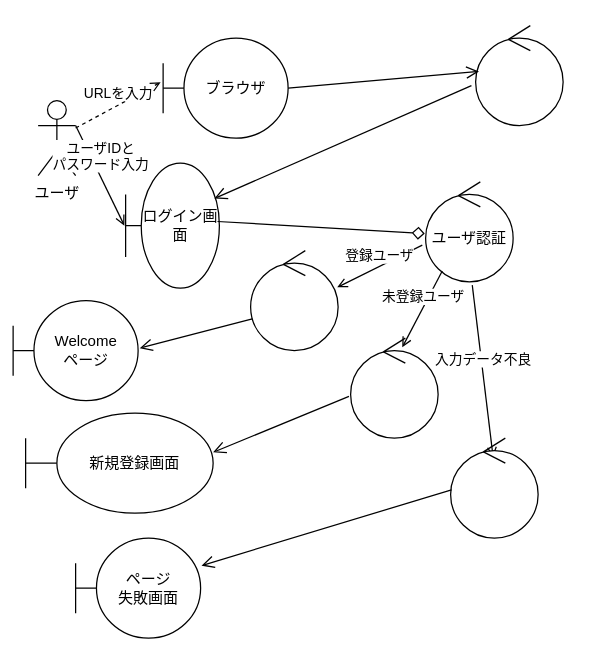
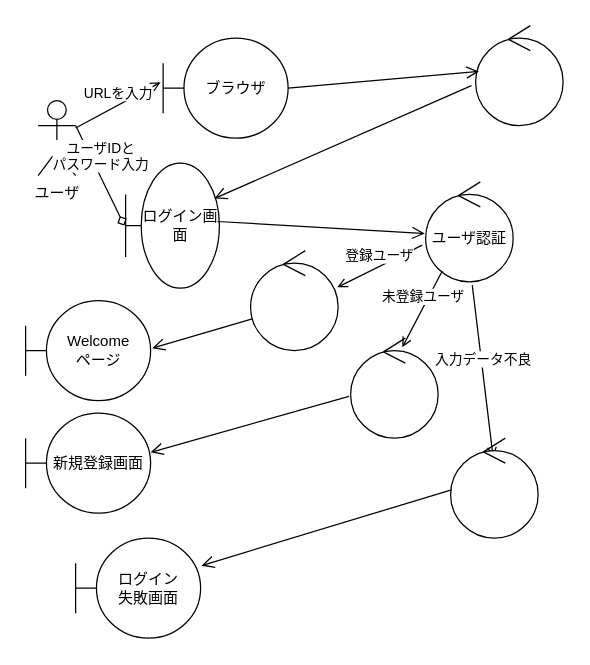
(103, 113) -> (103, 113)
(121, 219) -> (120, 216)
(412, 233) -> (416, 233)
(76, 351) -> (88, 351)
(119, 463) -> (88, 463)
(149, 588) -> (149, 588)
